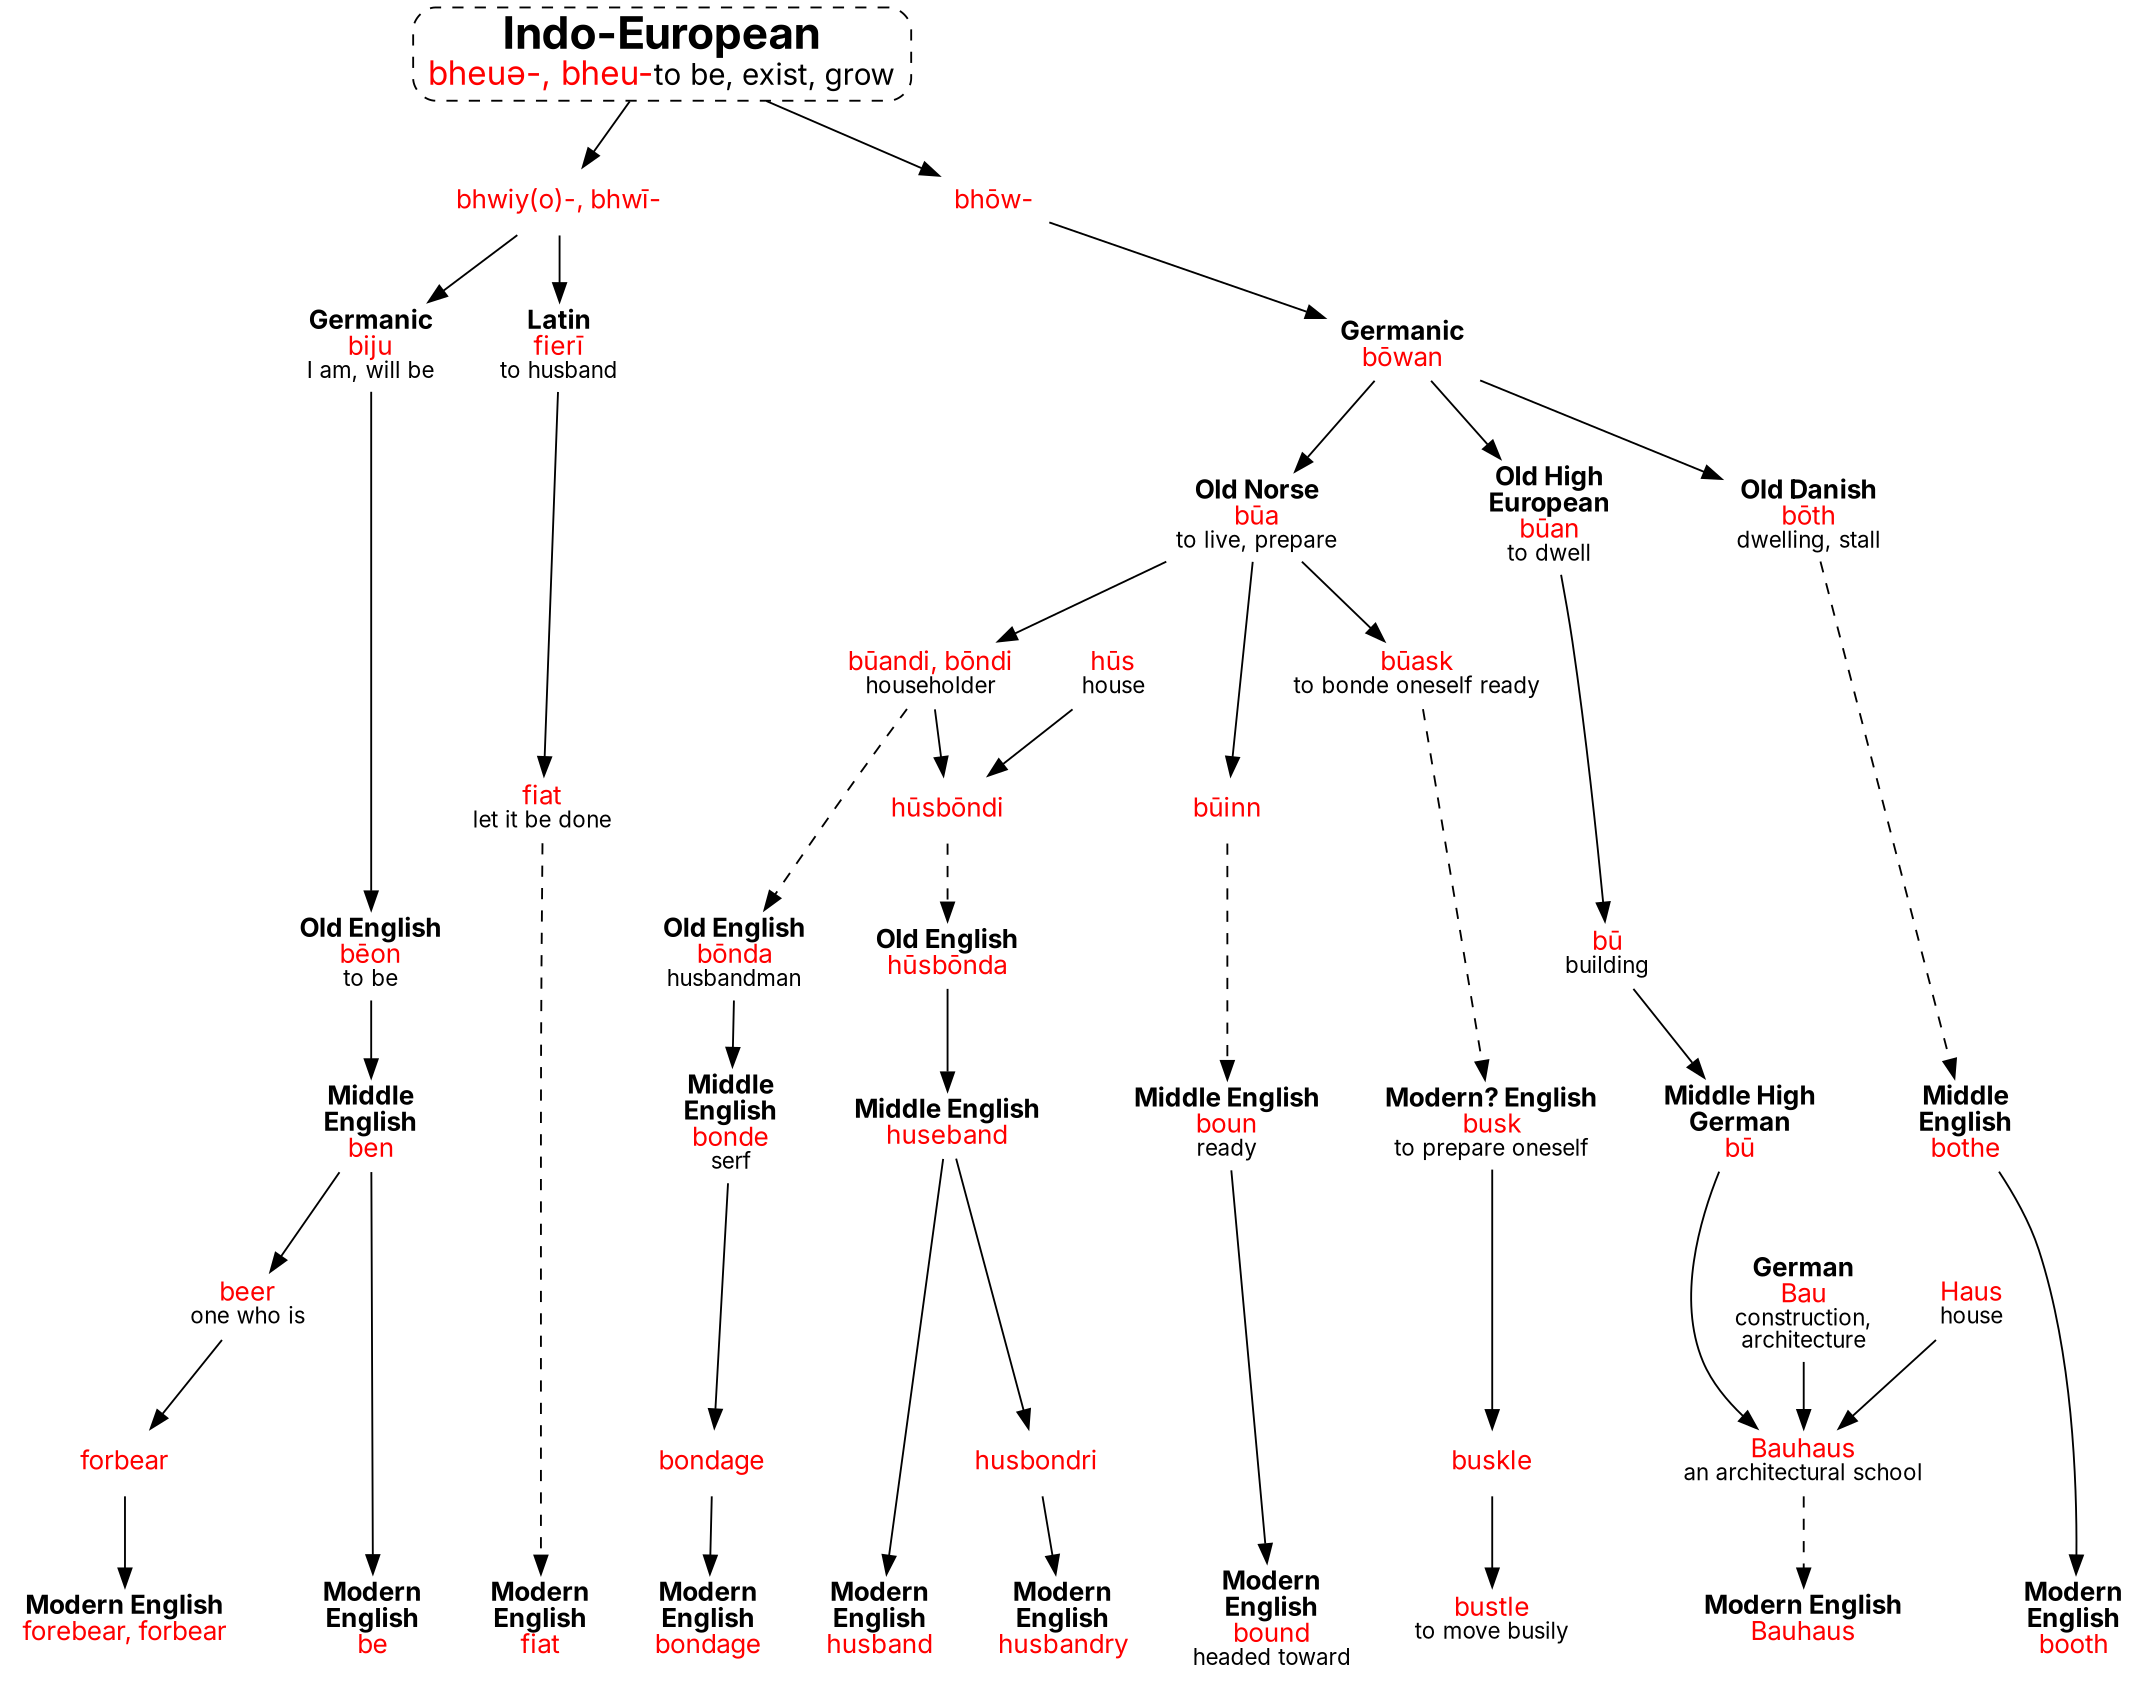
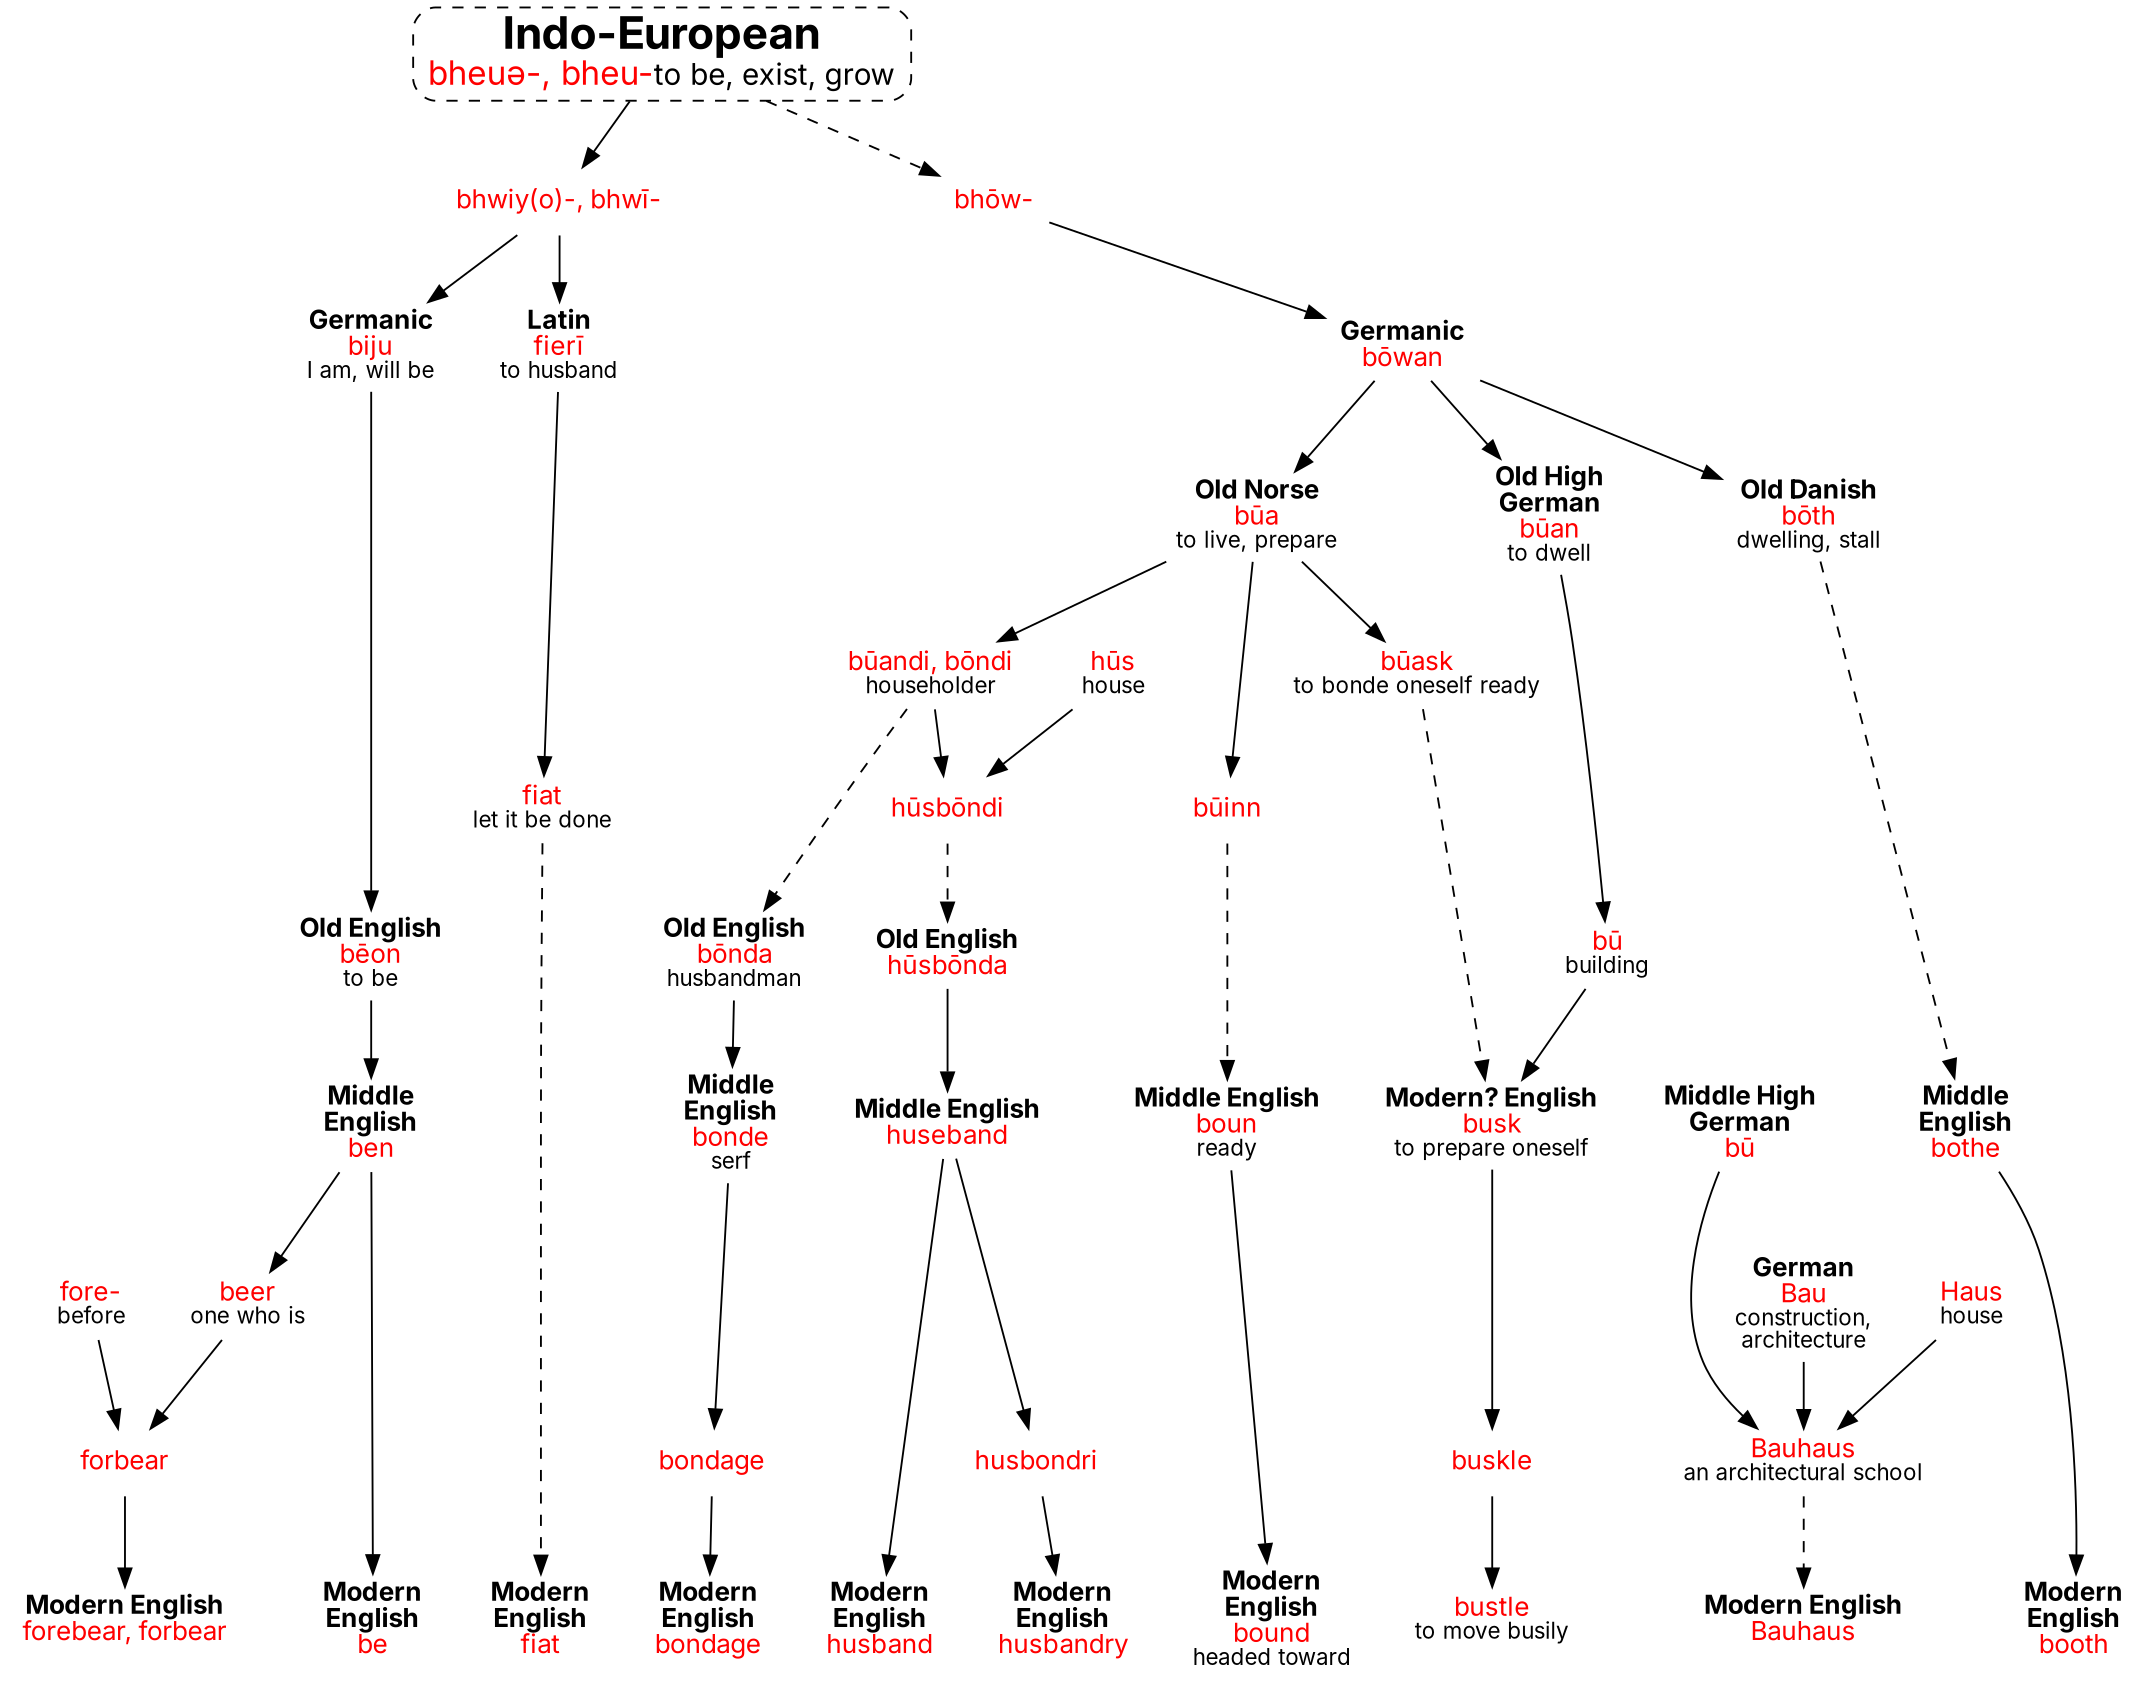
(844, 135) -> (844, 135)
(1550, 504) -> (1550, 504)
(1663, 1026) -> (1560, 1026)
none -> (91, 1306)
